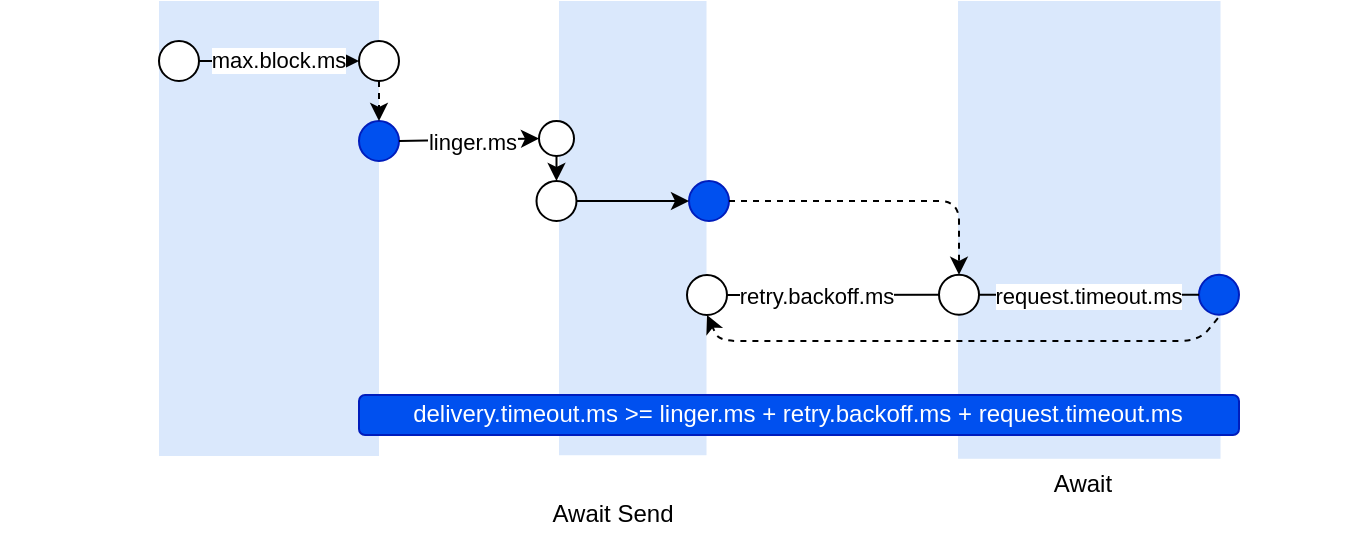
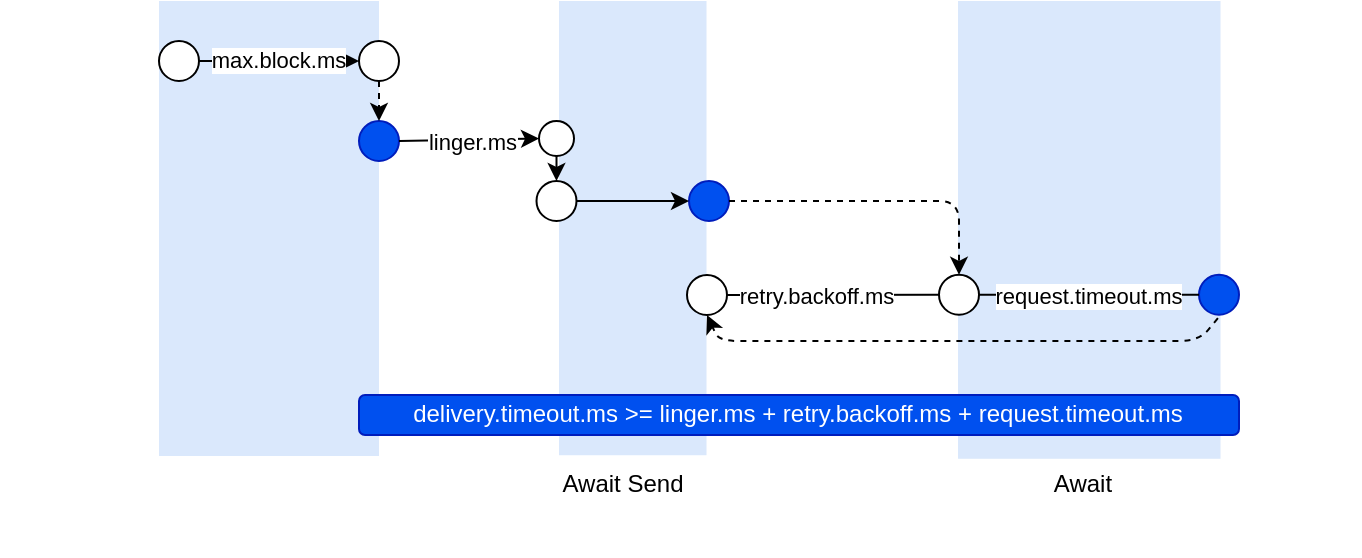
(614, 515) -> (624, 485)
